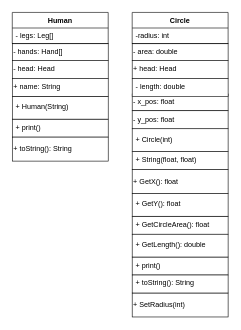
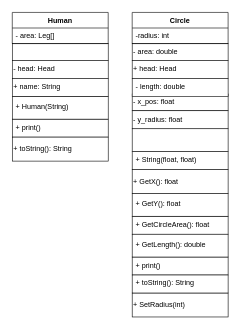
(38, 36) -> (39, 36)
(60, 52) -> none
(158, 120) -> (163, 120)
(180, 140) -> none
